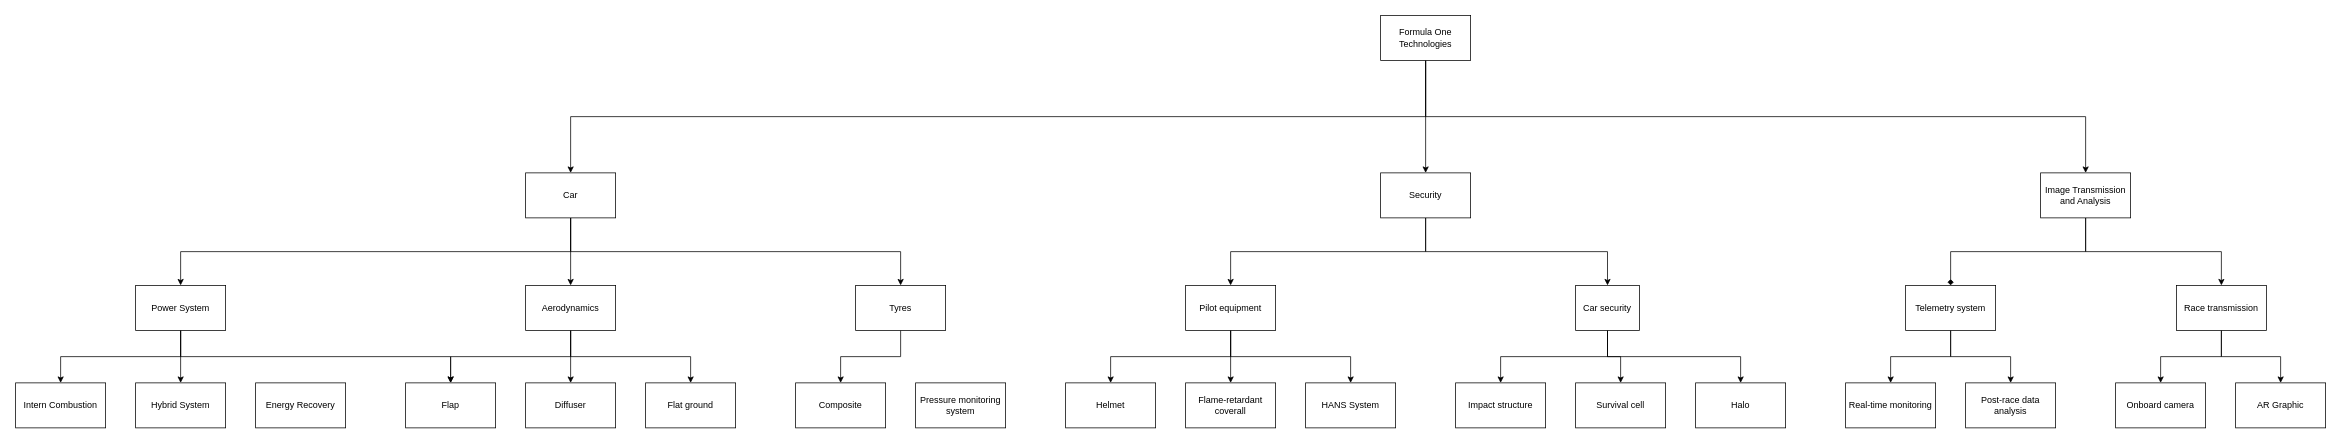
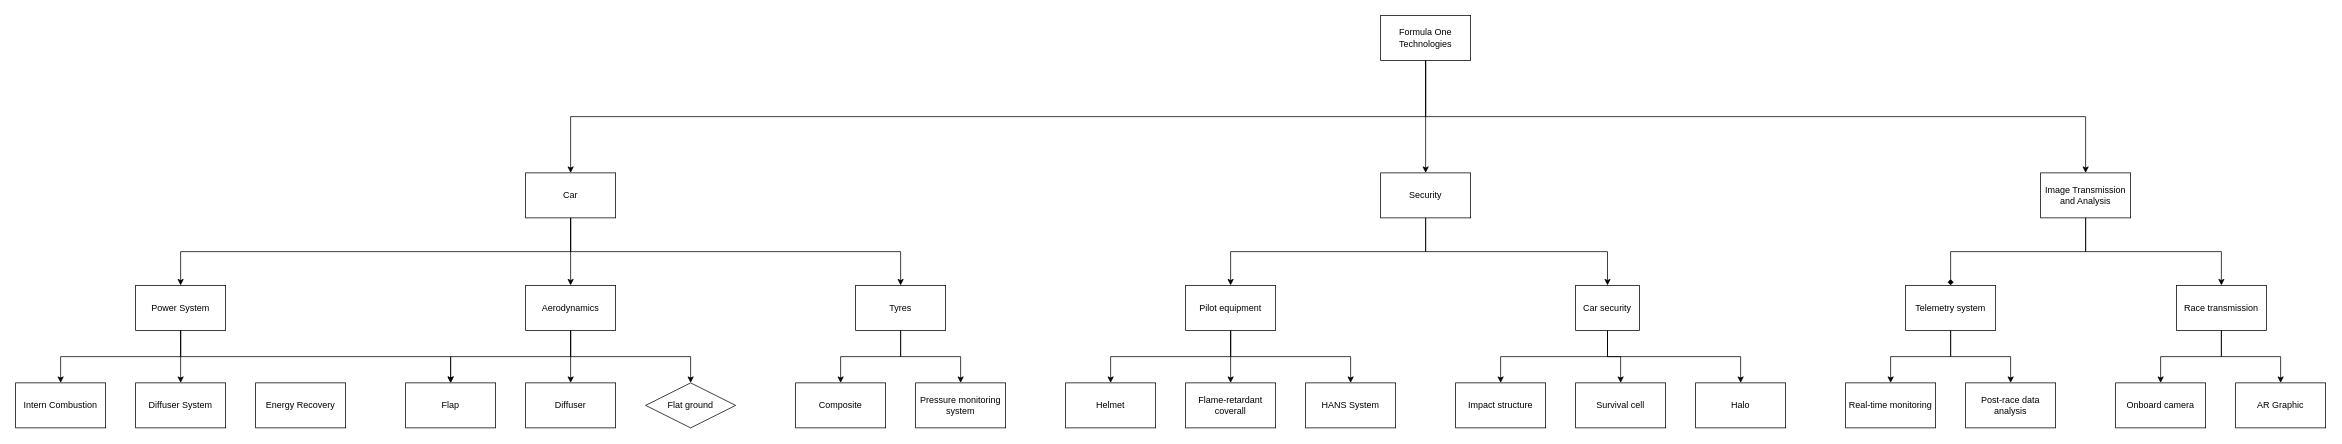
none -> (941, 357)
(180, 405) -> (180, 405)
(690, 405) -> (690, 405)
